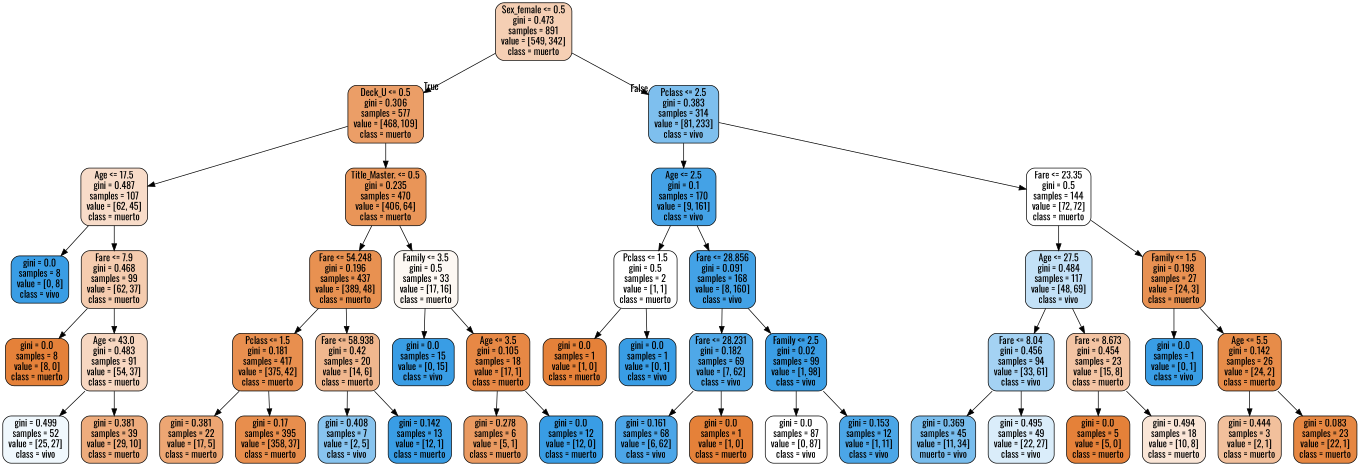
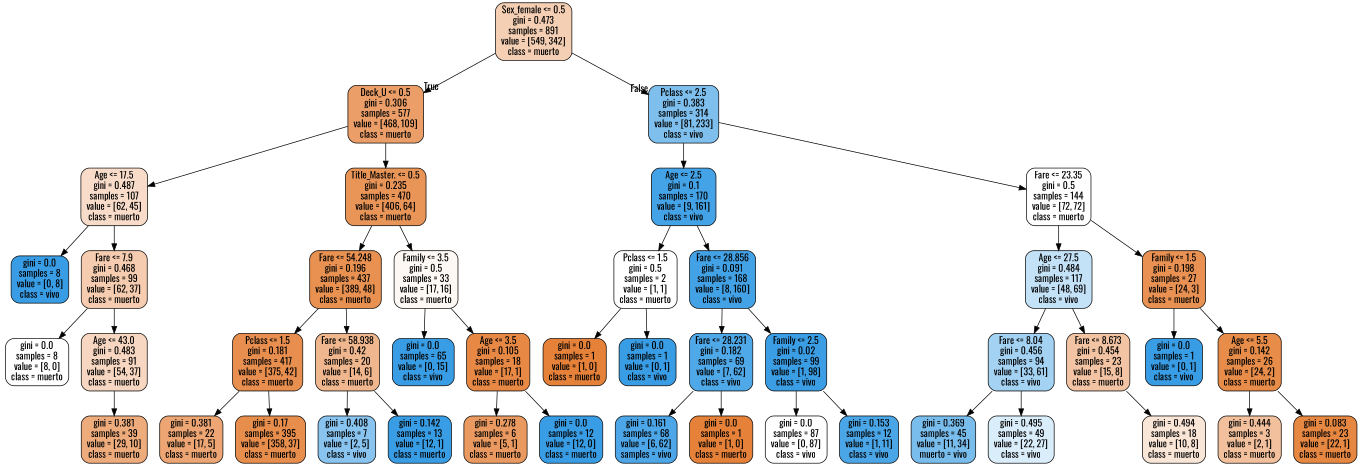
(37, 362) -> (37, 362)
(423, 362) -> (423, 362)
(36, 440) -> none
(646, 440) -> (646, 440)
(1098, 440) -> none
